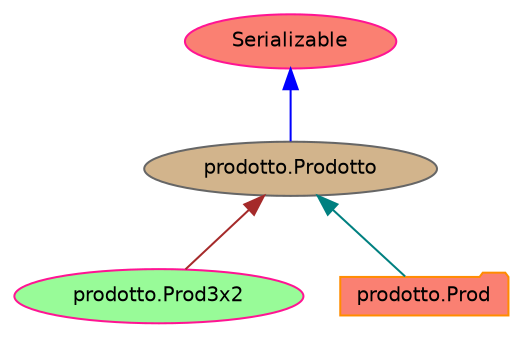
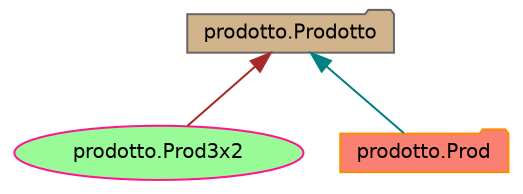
(291, 41) -> none
(291, 169) -> (291, 33)
